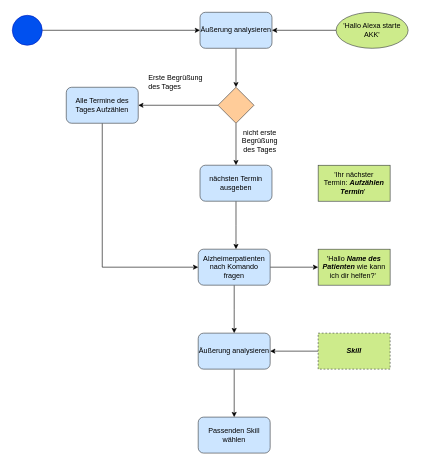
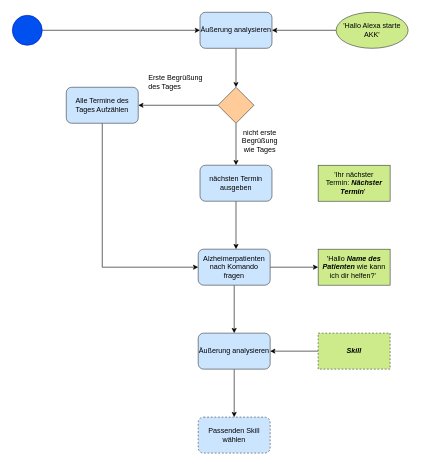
(260, 141) -> (260, 141)
(354, 183) -> (354, 183)
(234, 435) -> (234, 435)
